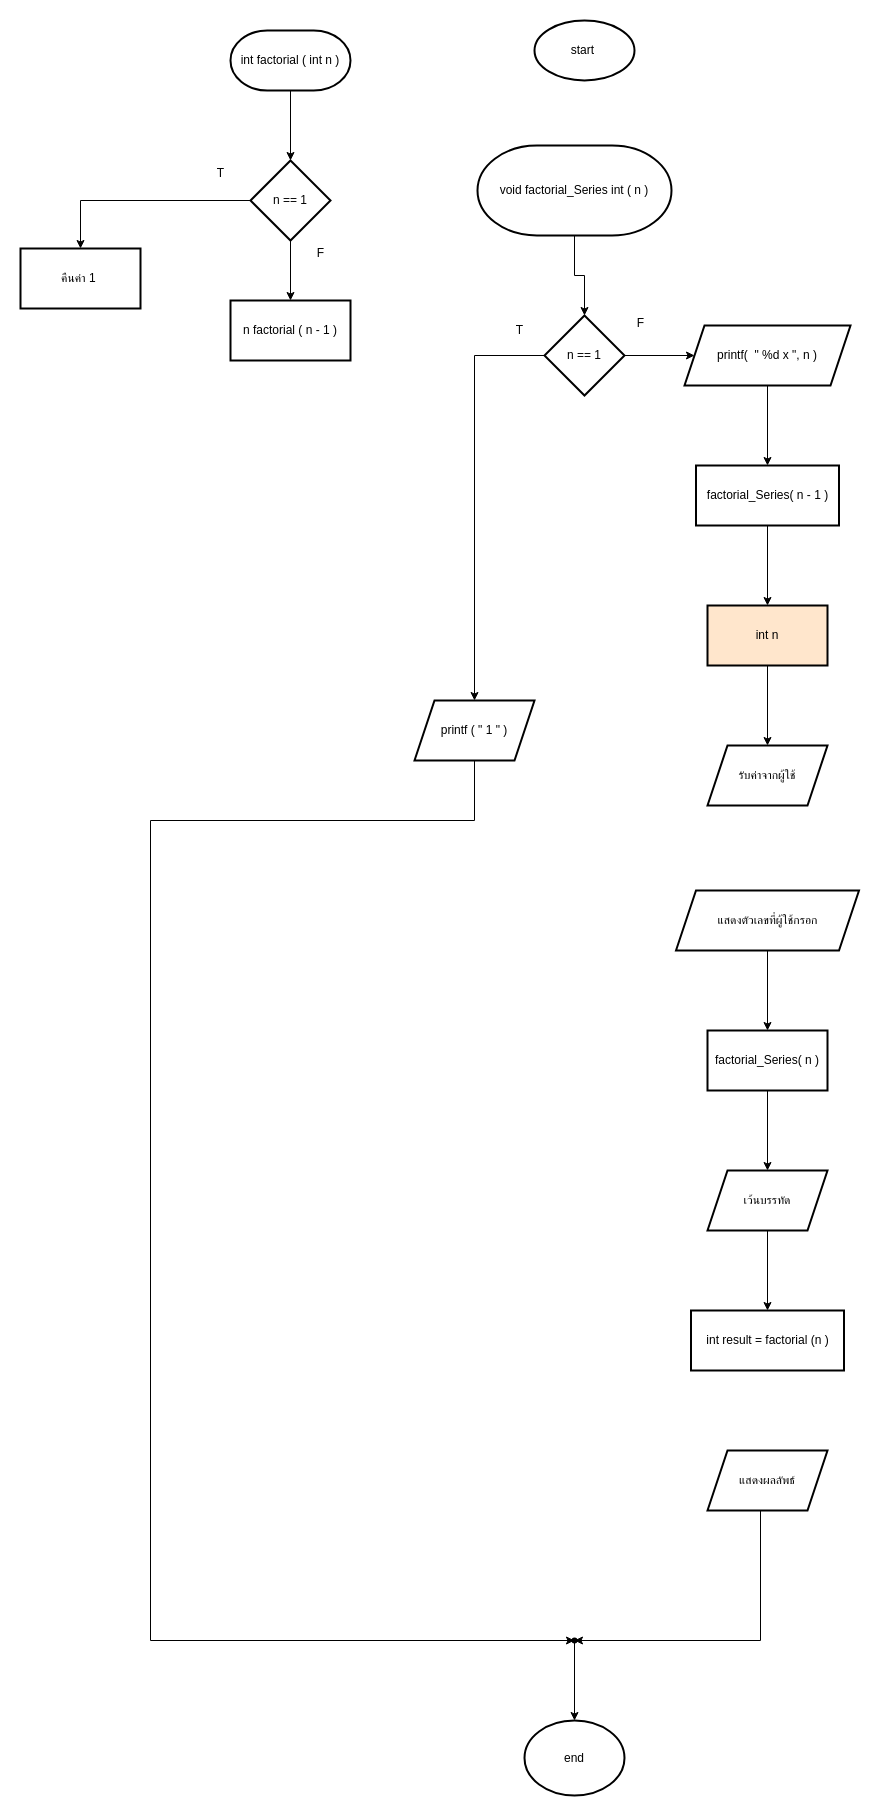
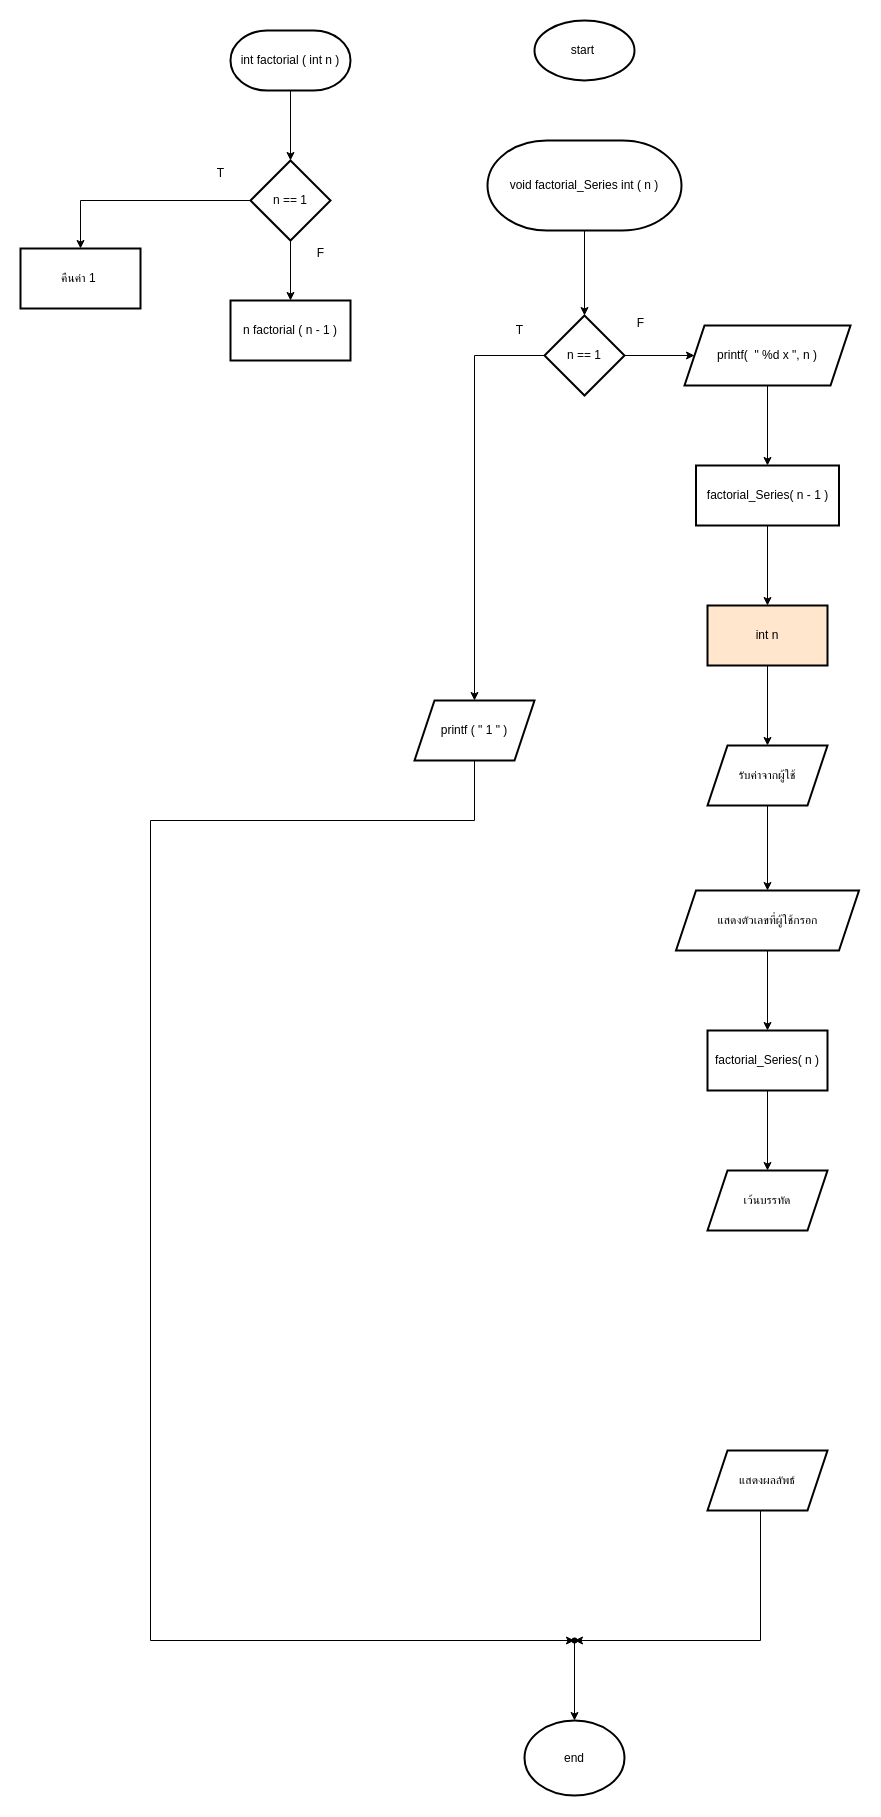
(575, 191) -> (585, 186)
none -> (768, 845)
(768, 1267) -> none
(768, 1341) -> none
